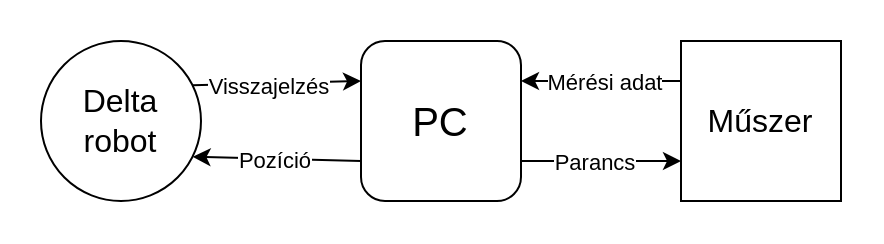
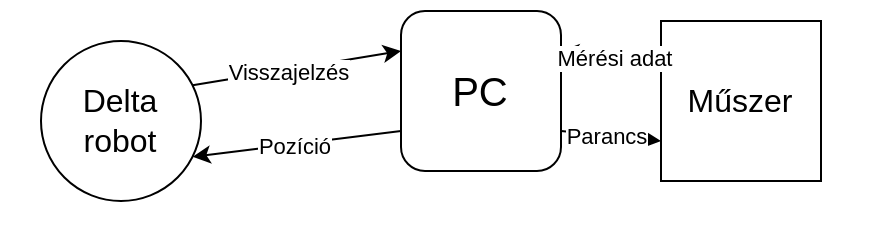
(441, 121) -> (481, 91)
(761, 121) -> (741, 101)
